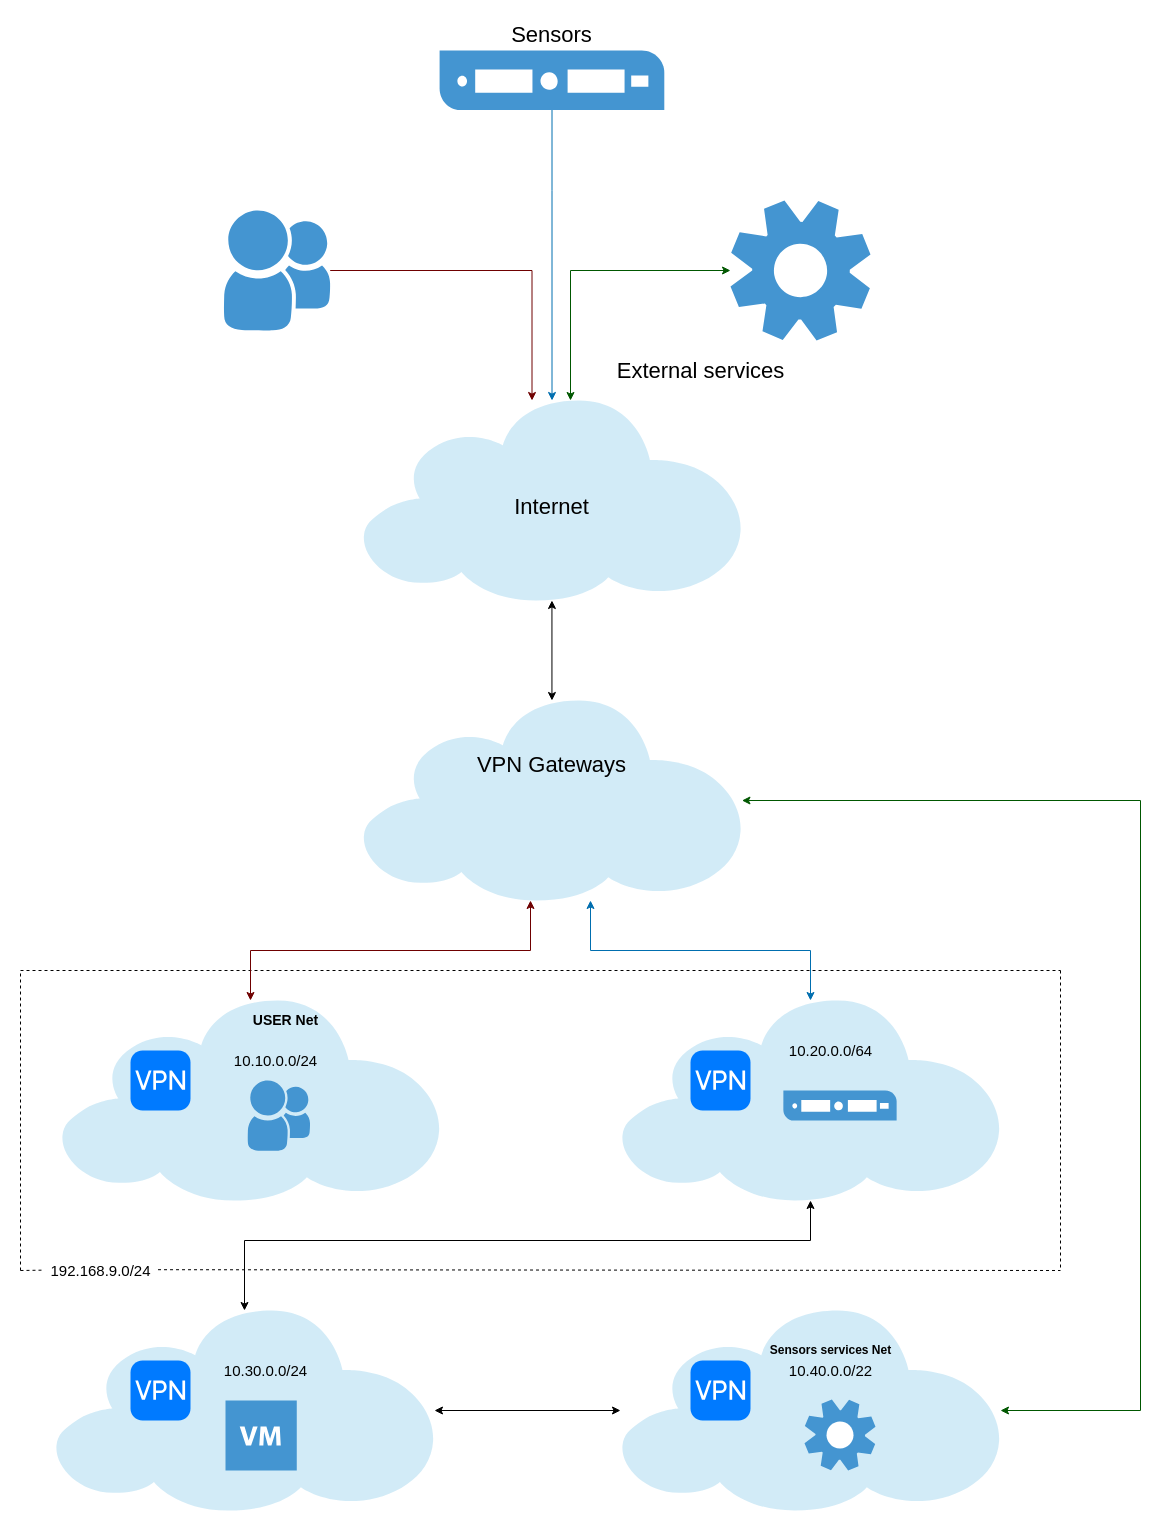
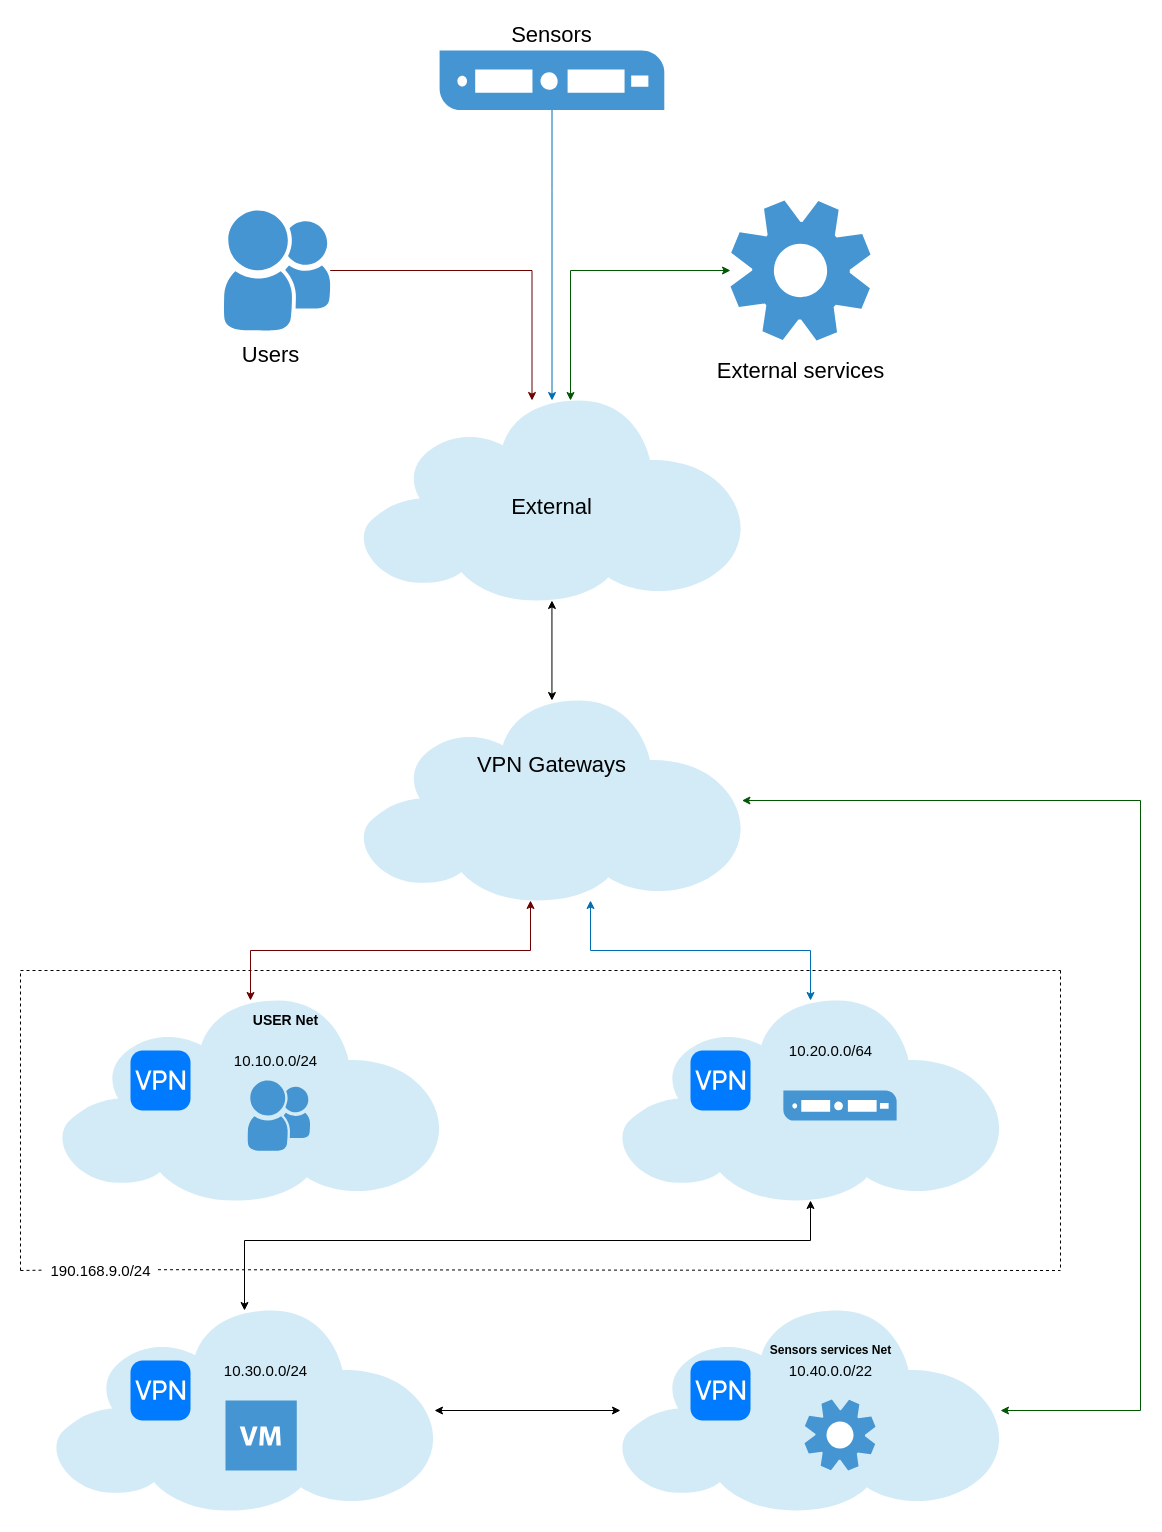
none -> (270, 356)
(701, 371) -> (801, 371)
(552, 521) -> (552, 521)
(101, 1271) -> (101, 1271)
